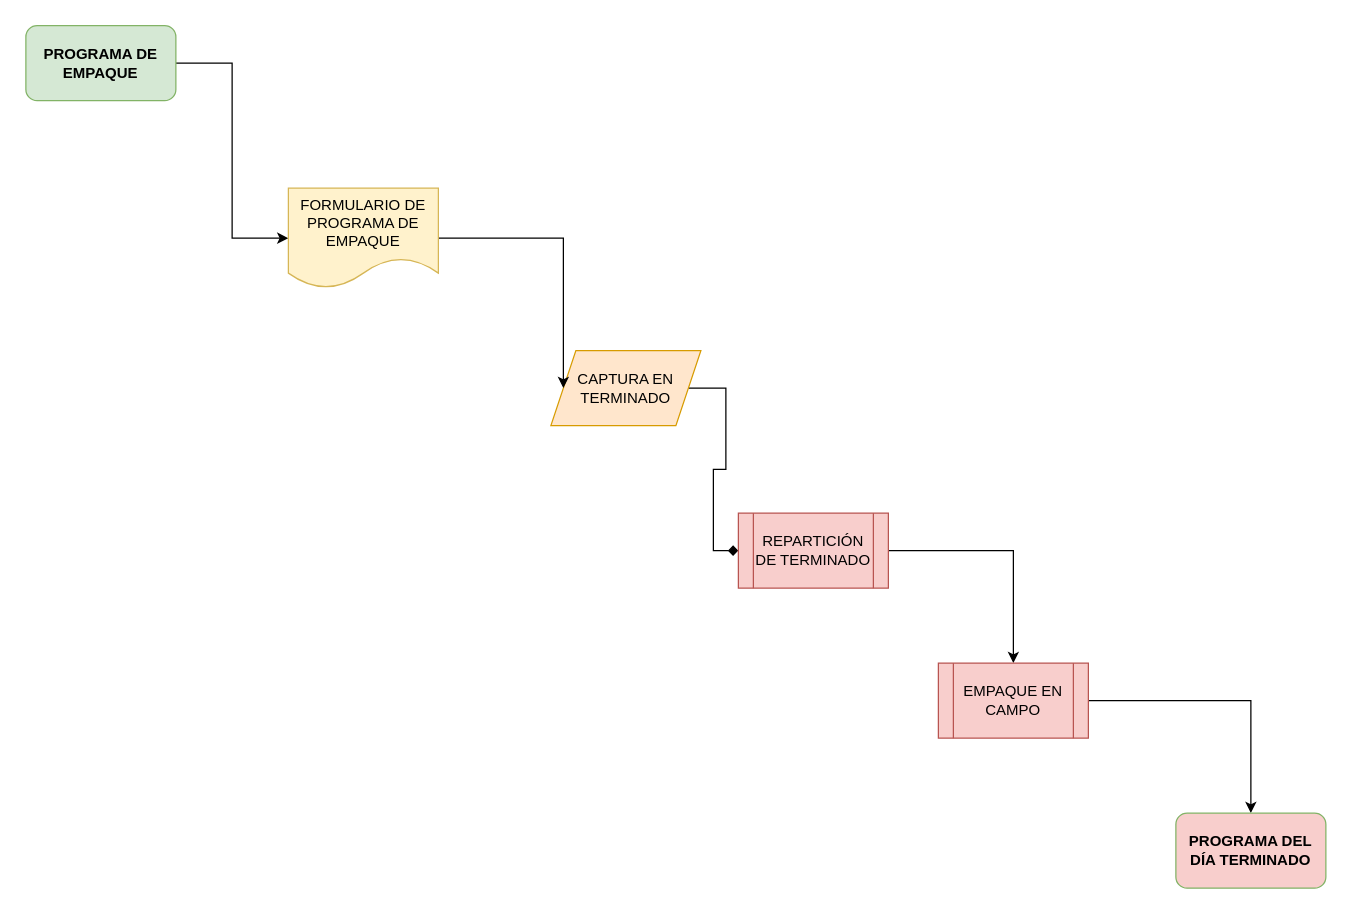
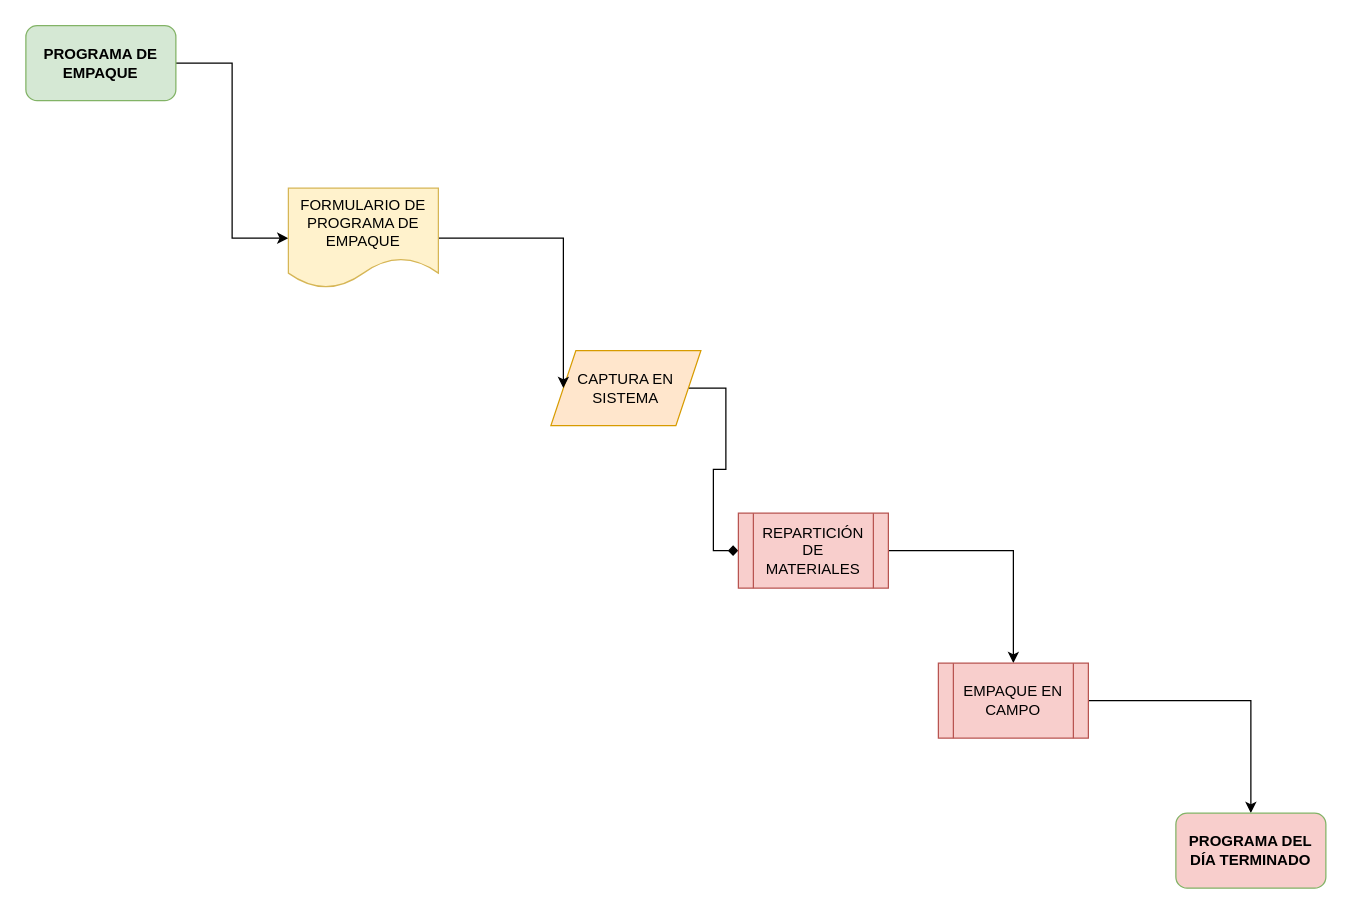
(626, 388) -> (626, 388)
(813, 551) -> (813, 551)
